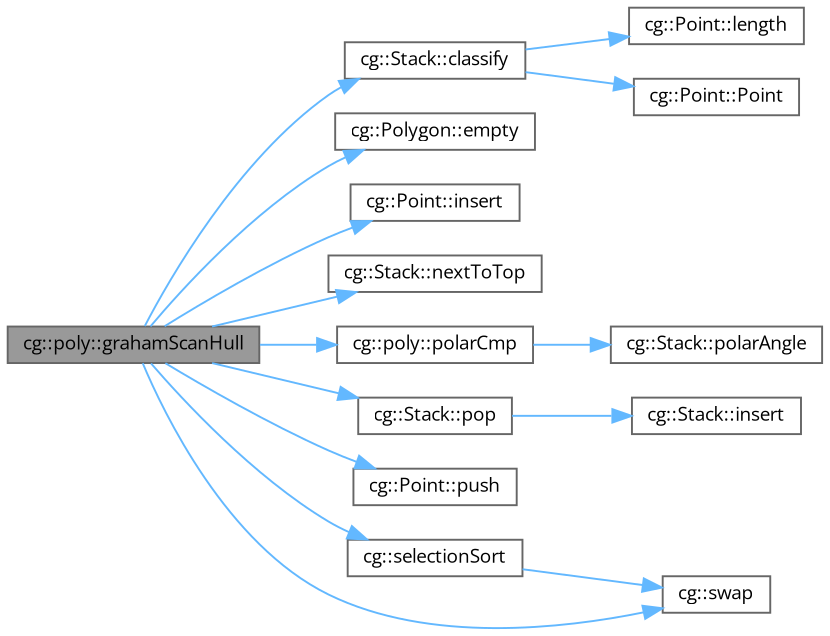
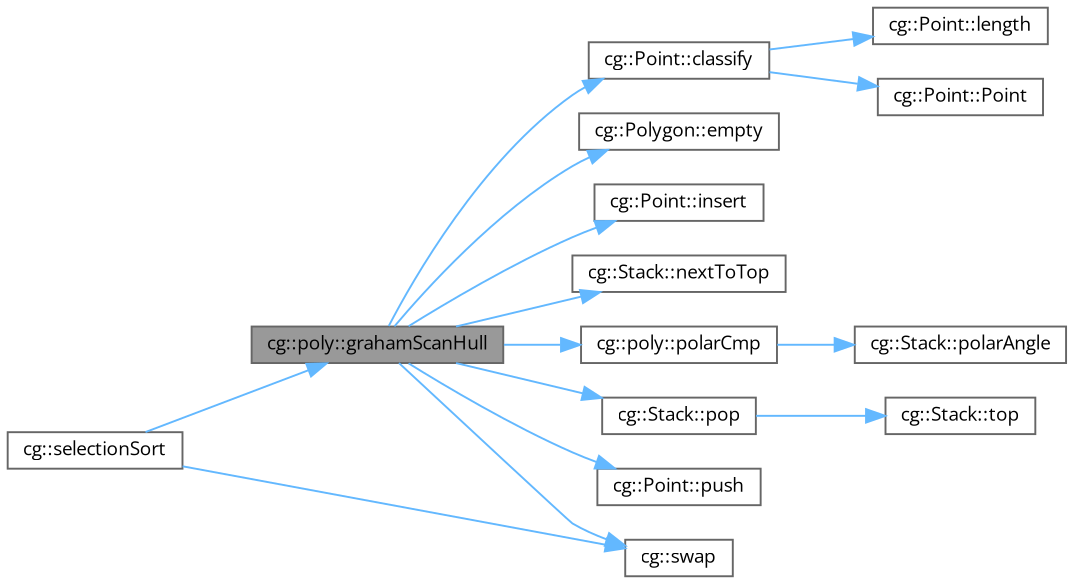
(435, 61) -> (679, 61)
(716, 416) -> (960, 416)
(243, 457) -> (227, 401)
